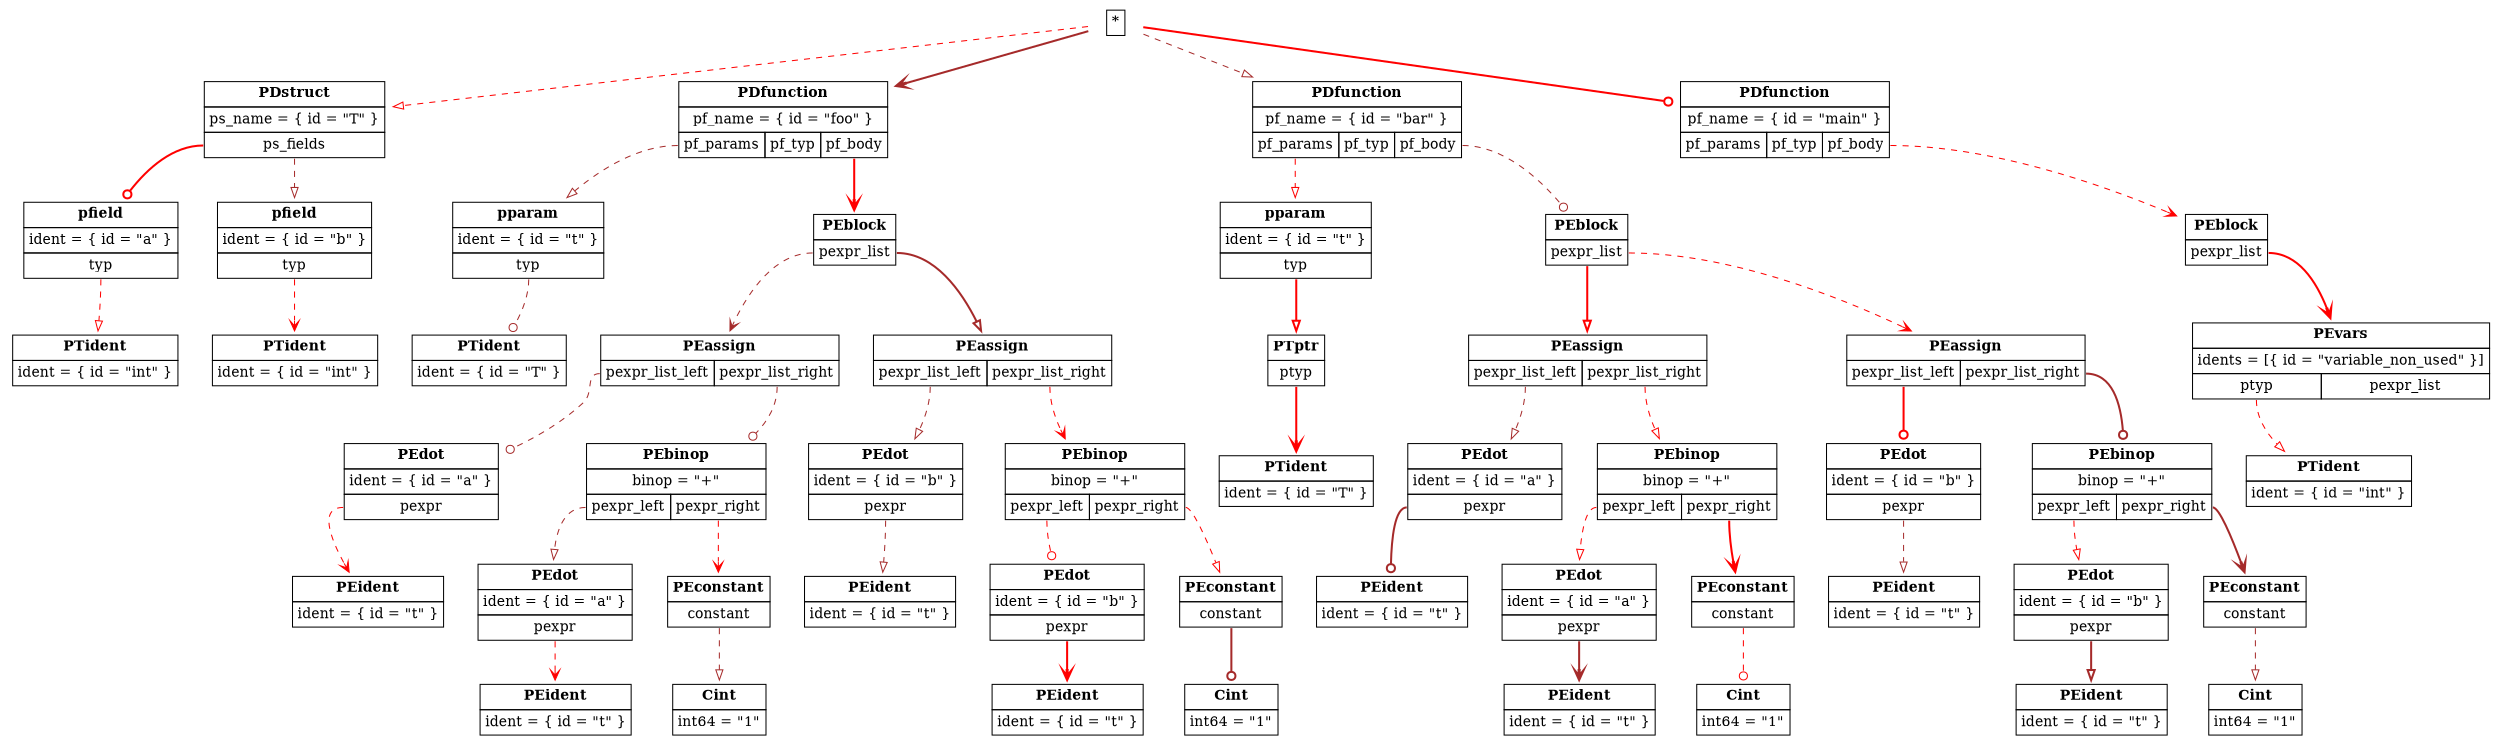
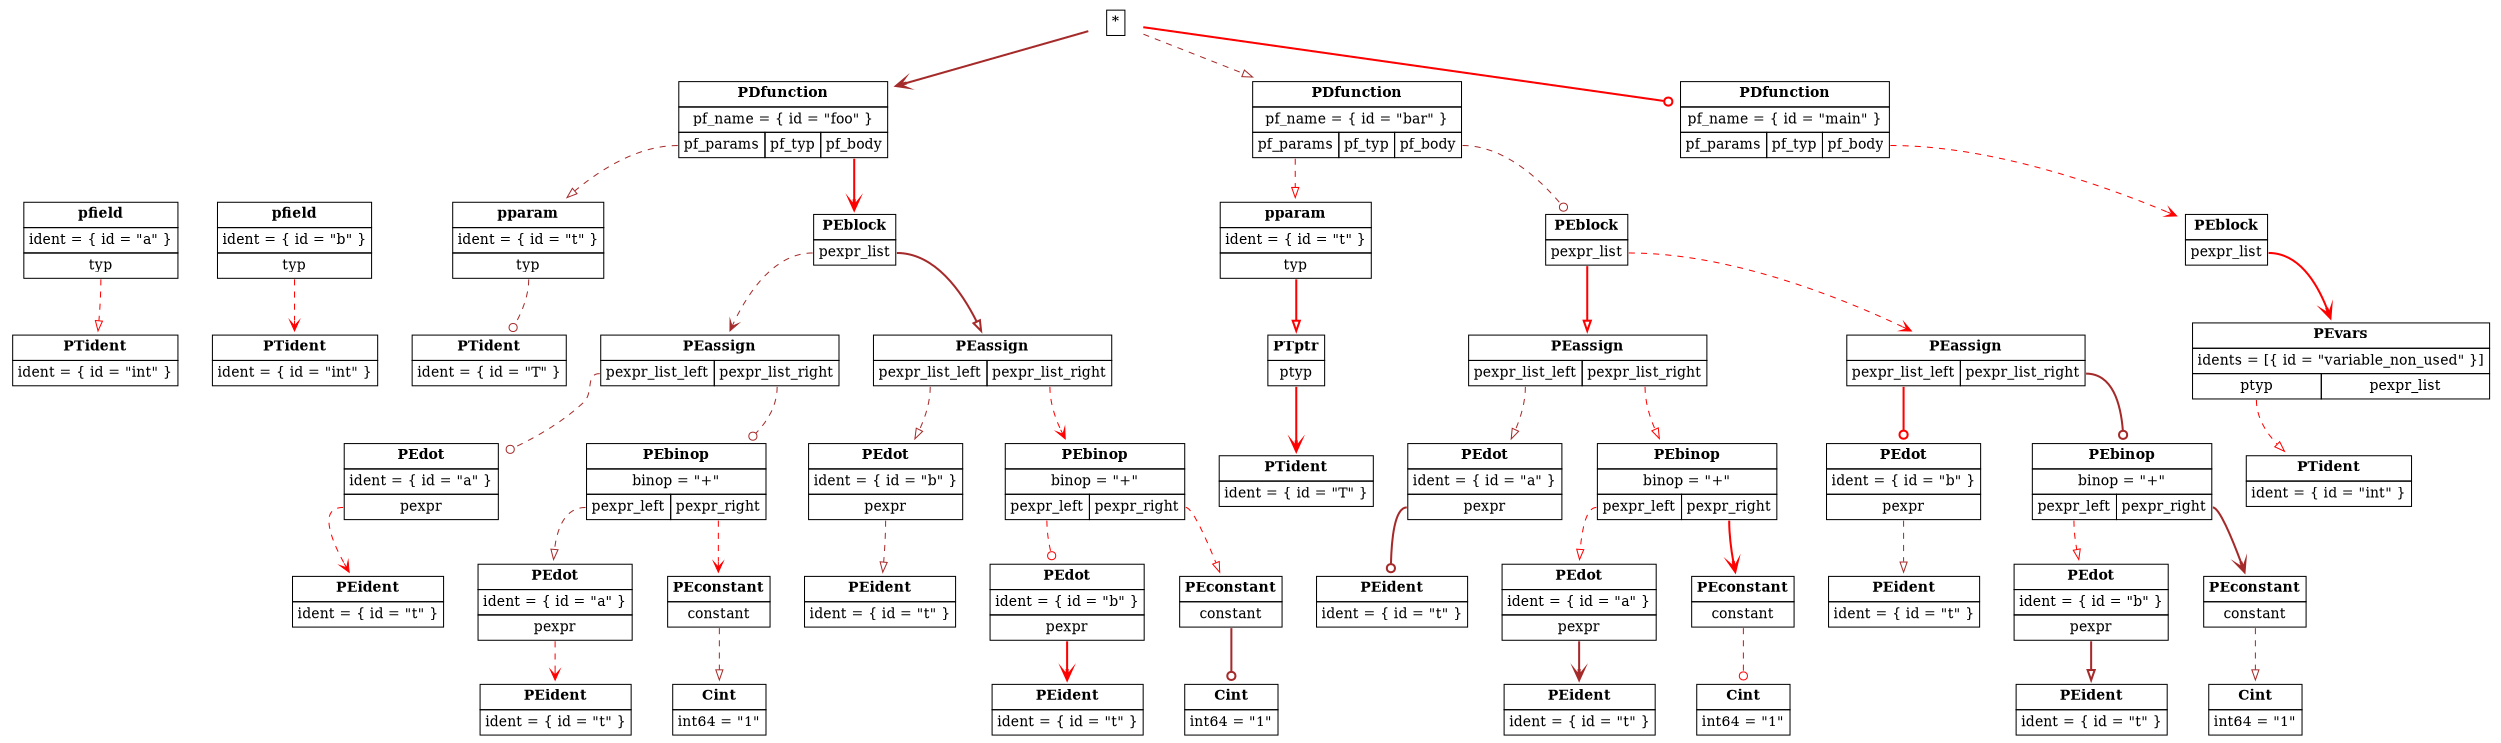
(295, 119) -> none
